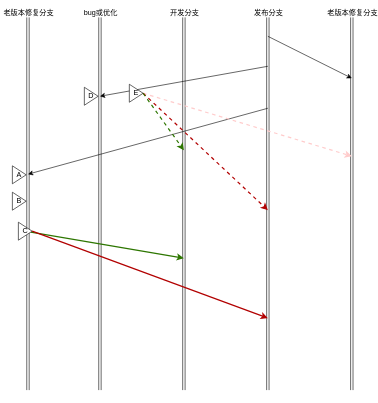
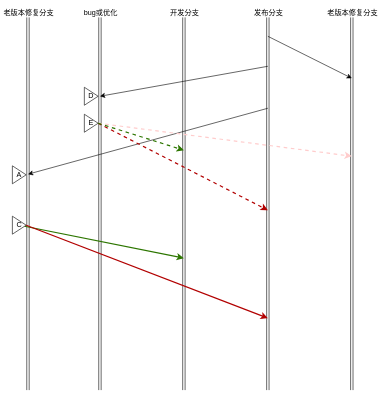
(136, 93) -> (91, 123)
(19, 201) -> none
(25, 231) -> (19, 225)
